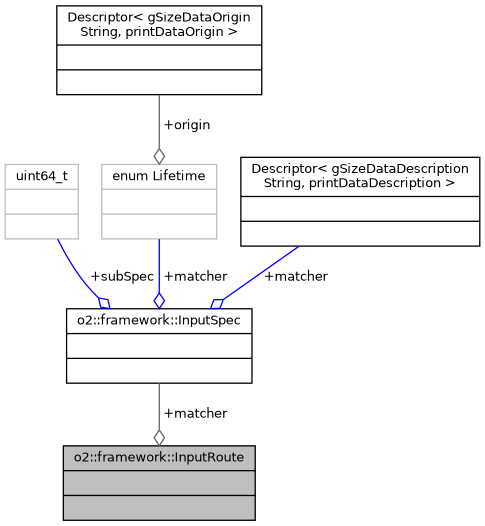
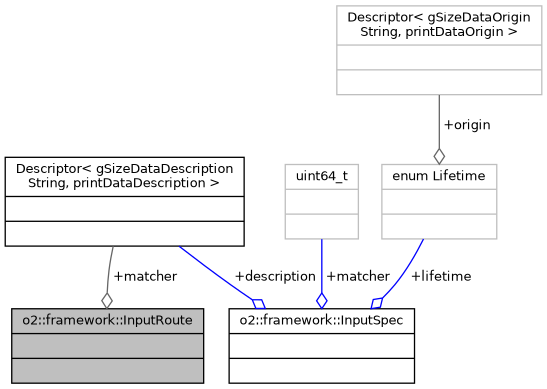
(159, 50) -> (439, 50)
(120, 277) -> (356, 277)
(193, 277) -> (439, 277)
(294, 277) -> (274, 277)
(159, 406) -> (109, 269)
